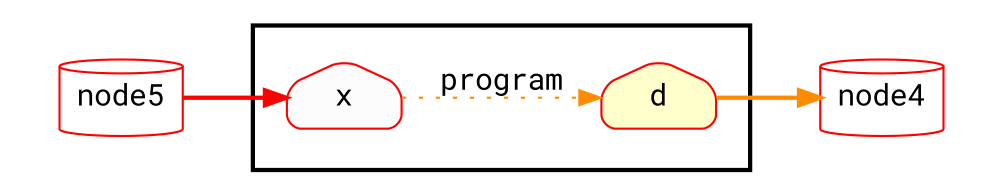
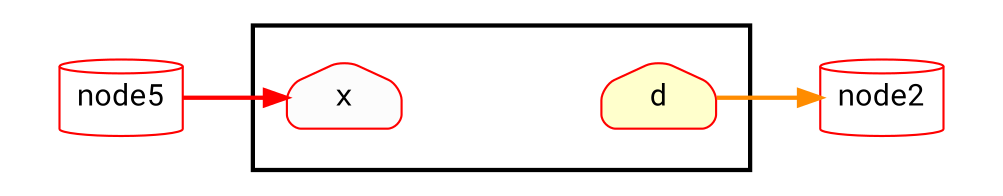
(490, 98) -> none
(882, 98) -> (882, 98)
